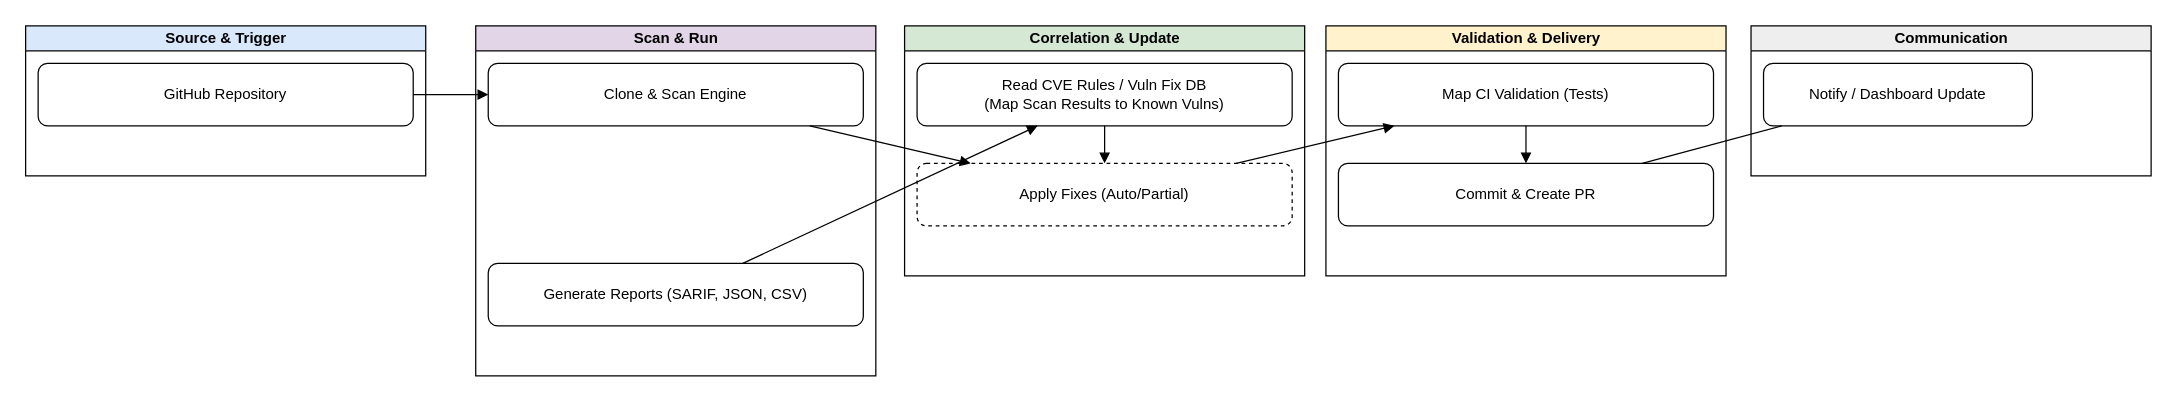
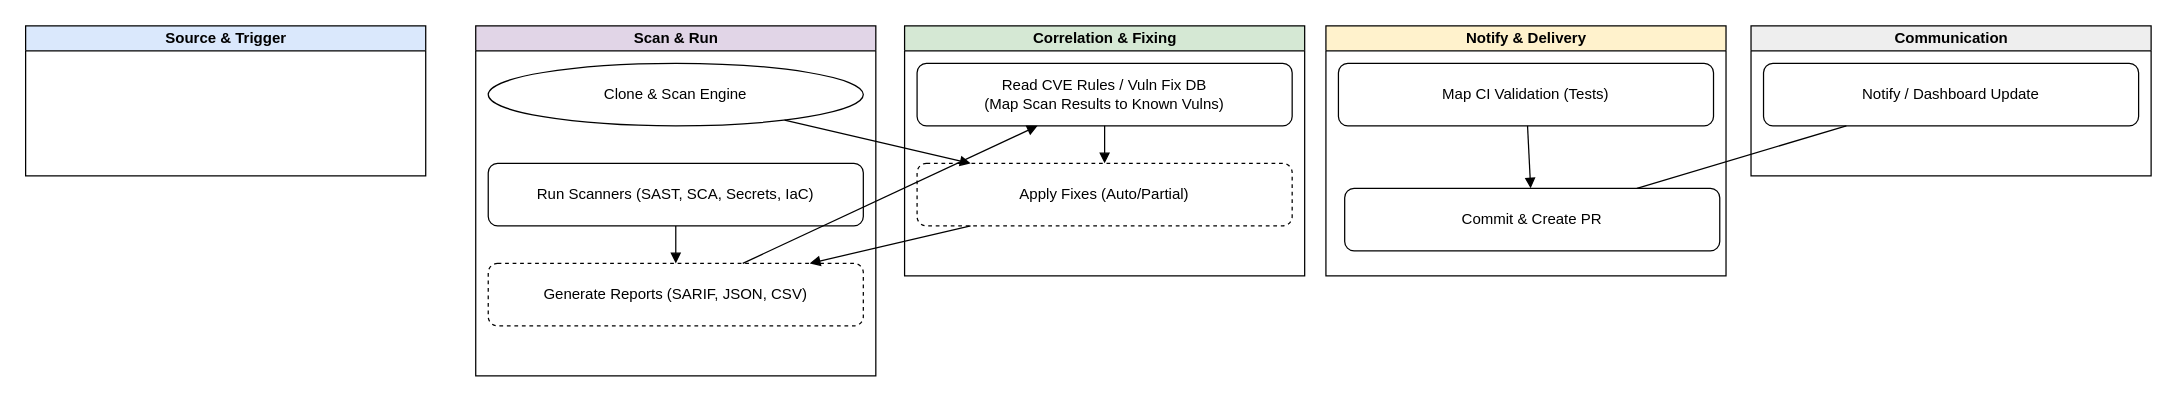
(1105, 38) -> (1105, 38)
(1526, 38) -> (1526, 38)
(226, 94) -> none
(446, 94) -> none
(676, 94) -> (676, 94)
(1898, 94) -> (1951, 94)
(1310, 146) -> (895, 243)
none -> (676, 194)
(1526, 194) -> (1532, 219)
none -> (676, 239)
(676, 294) -> (676, 294)
